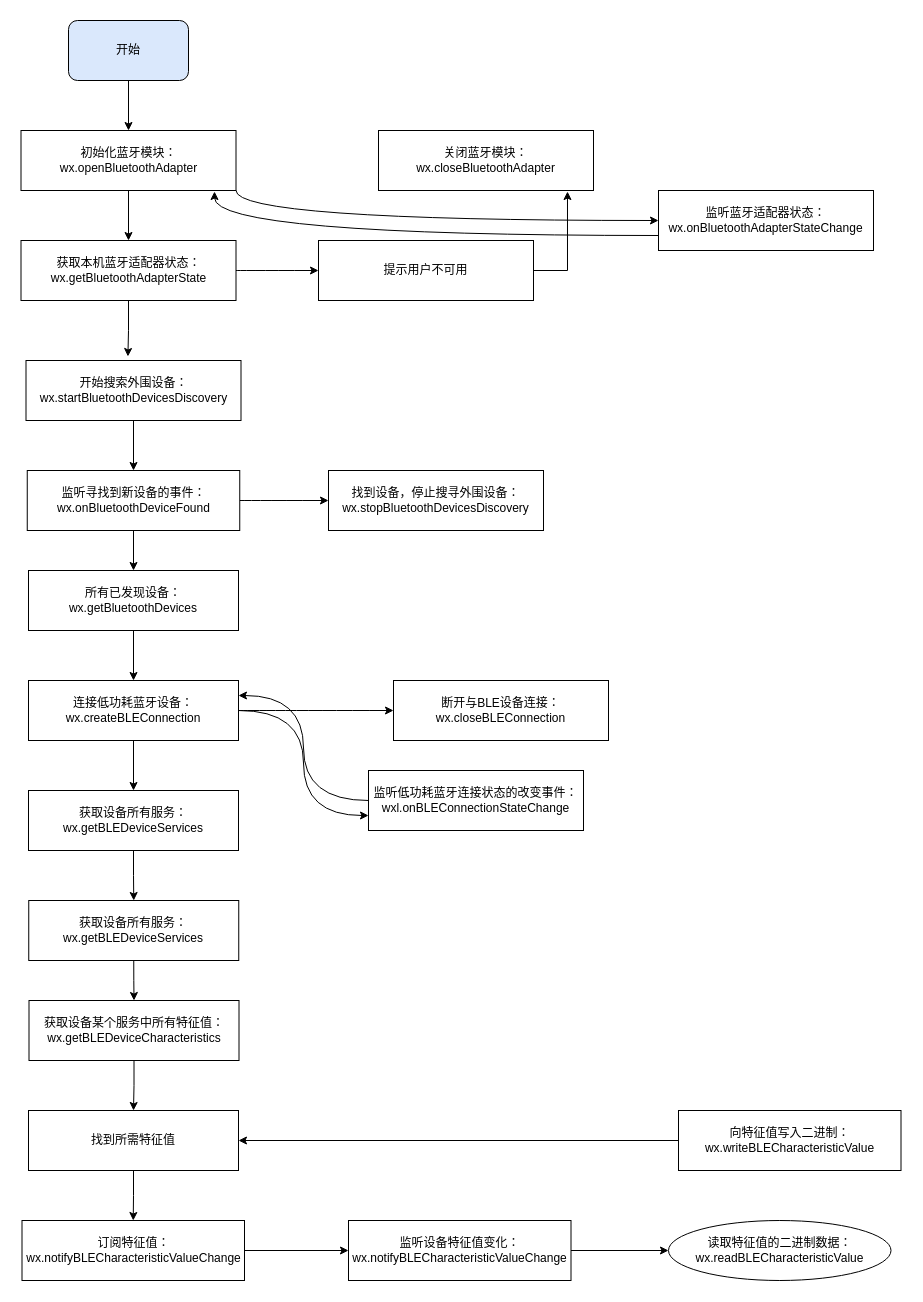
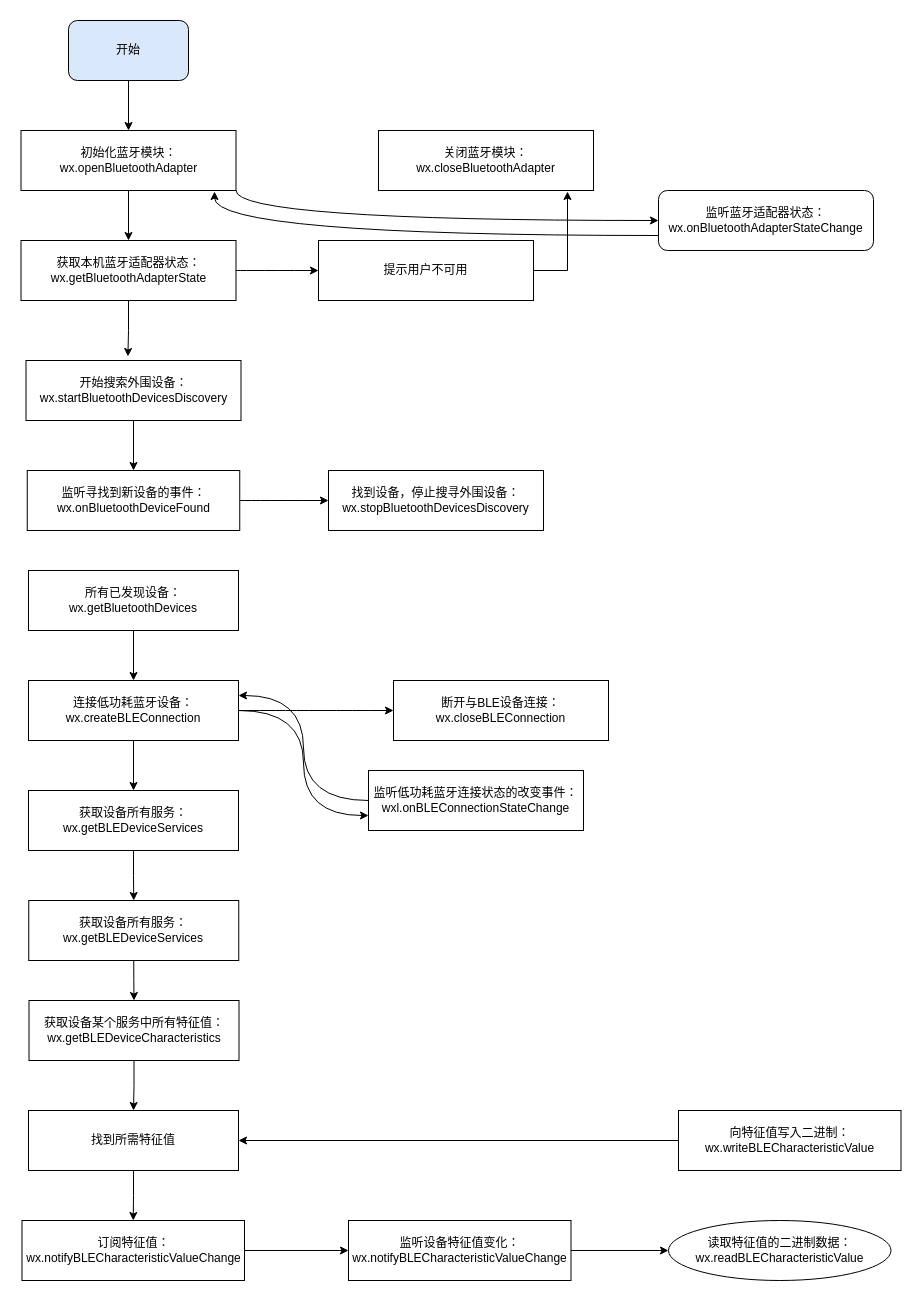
(766, 221) -> (766, 221)
(134, 547) -> none
